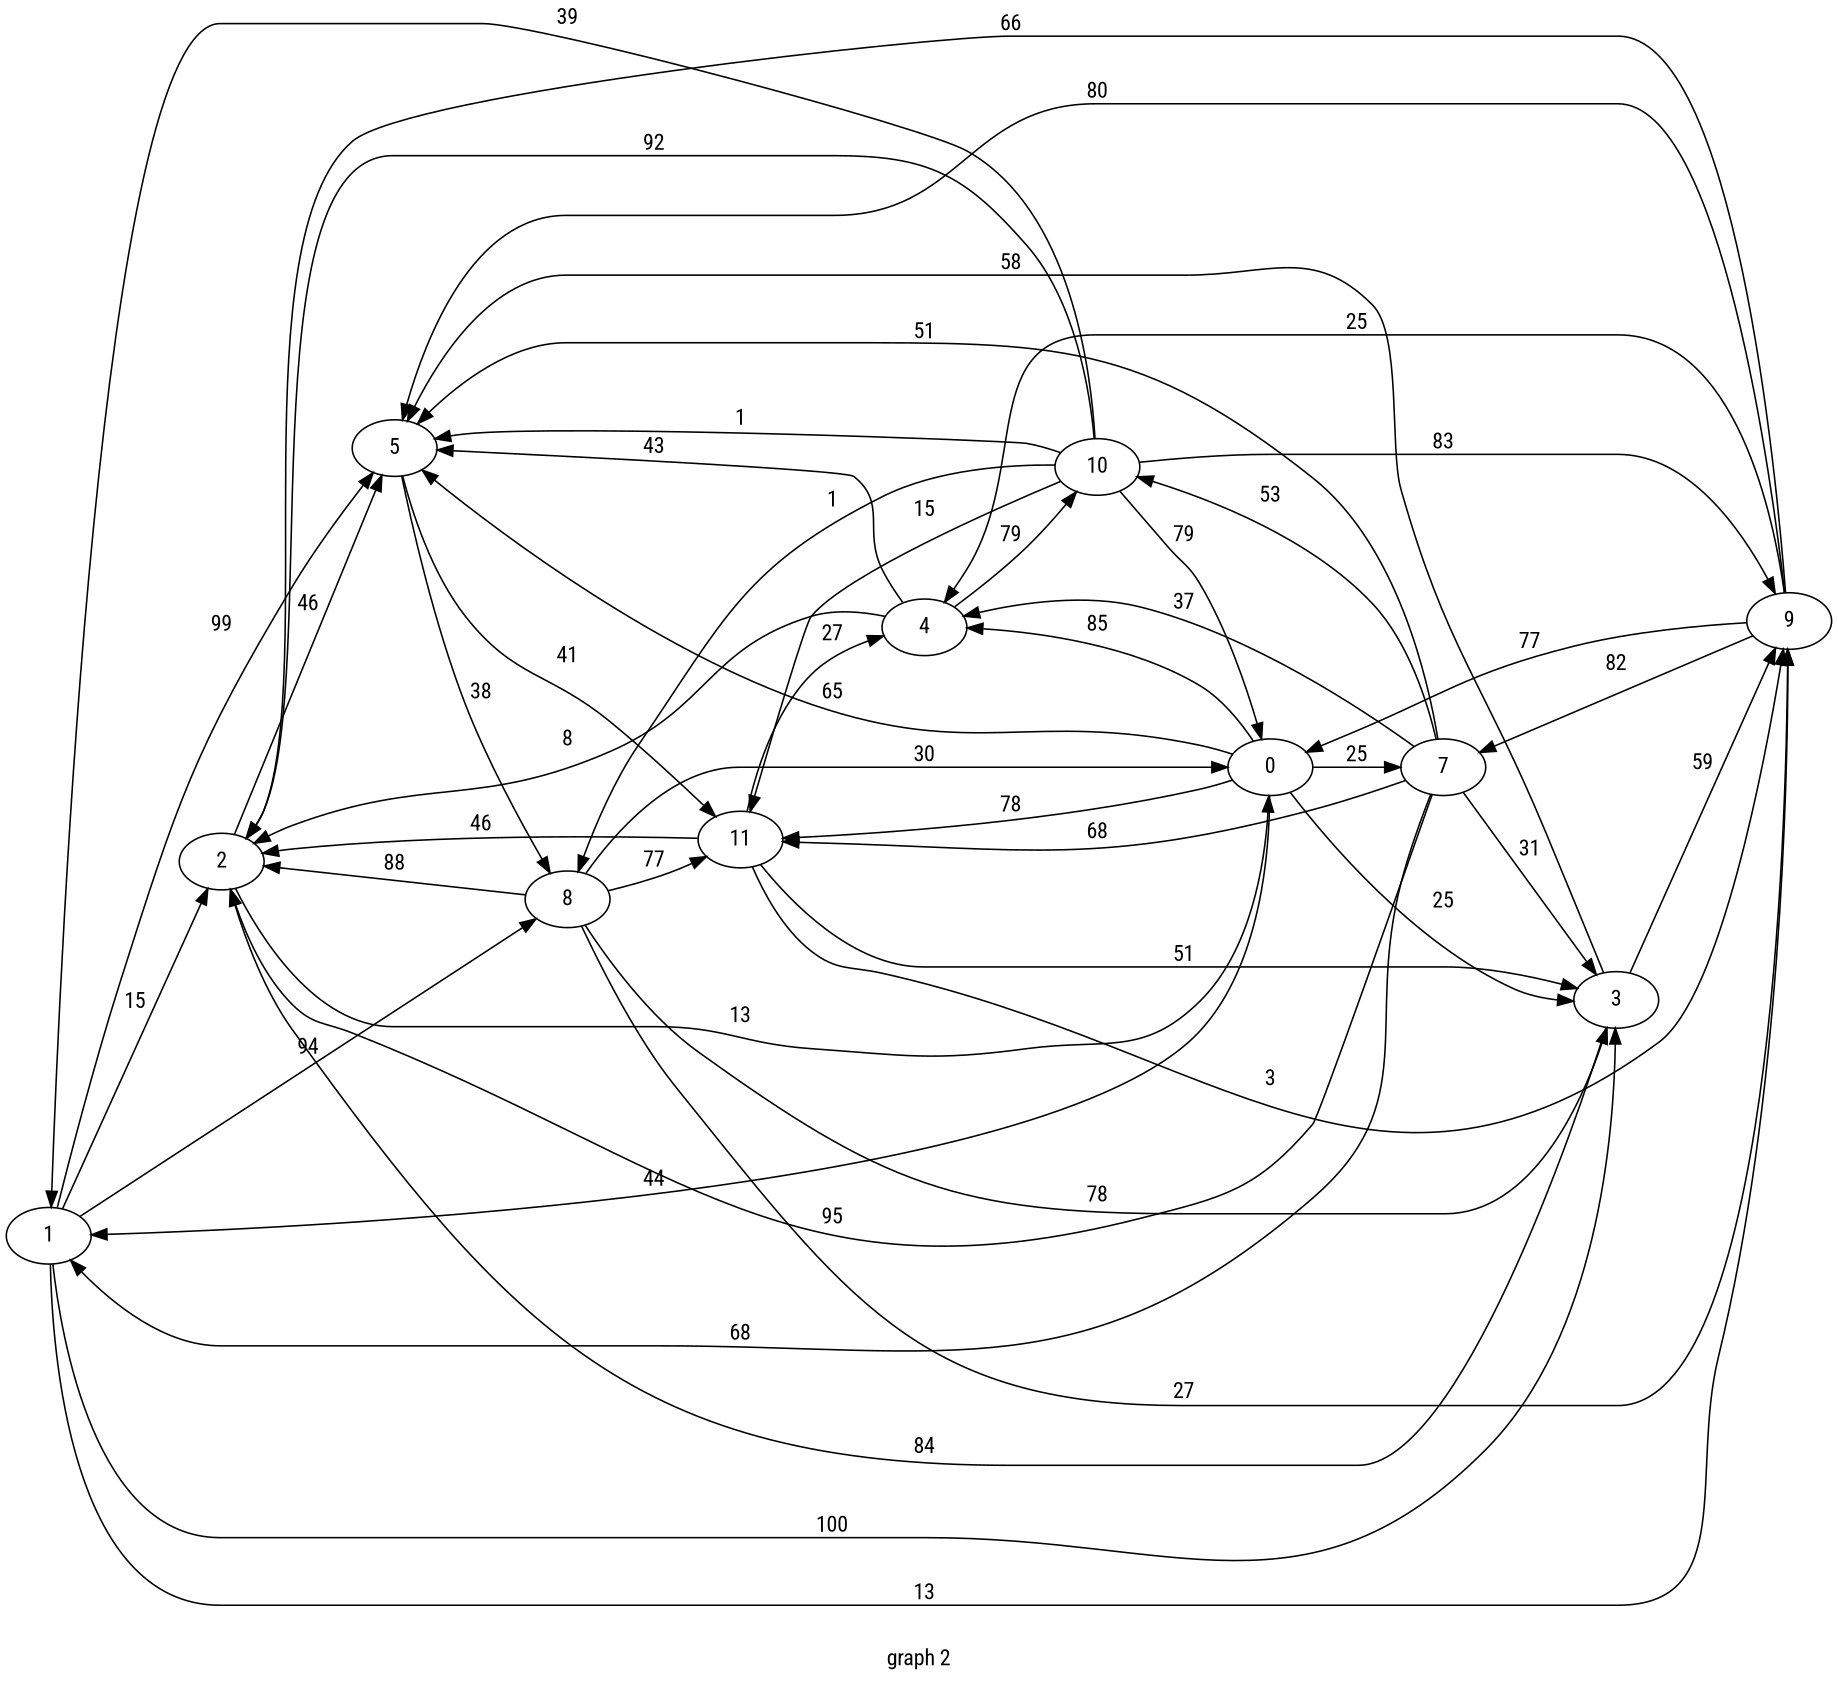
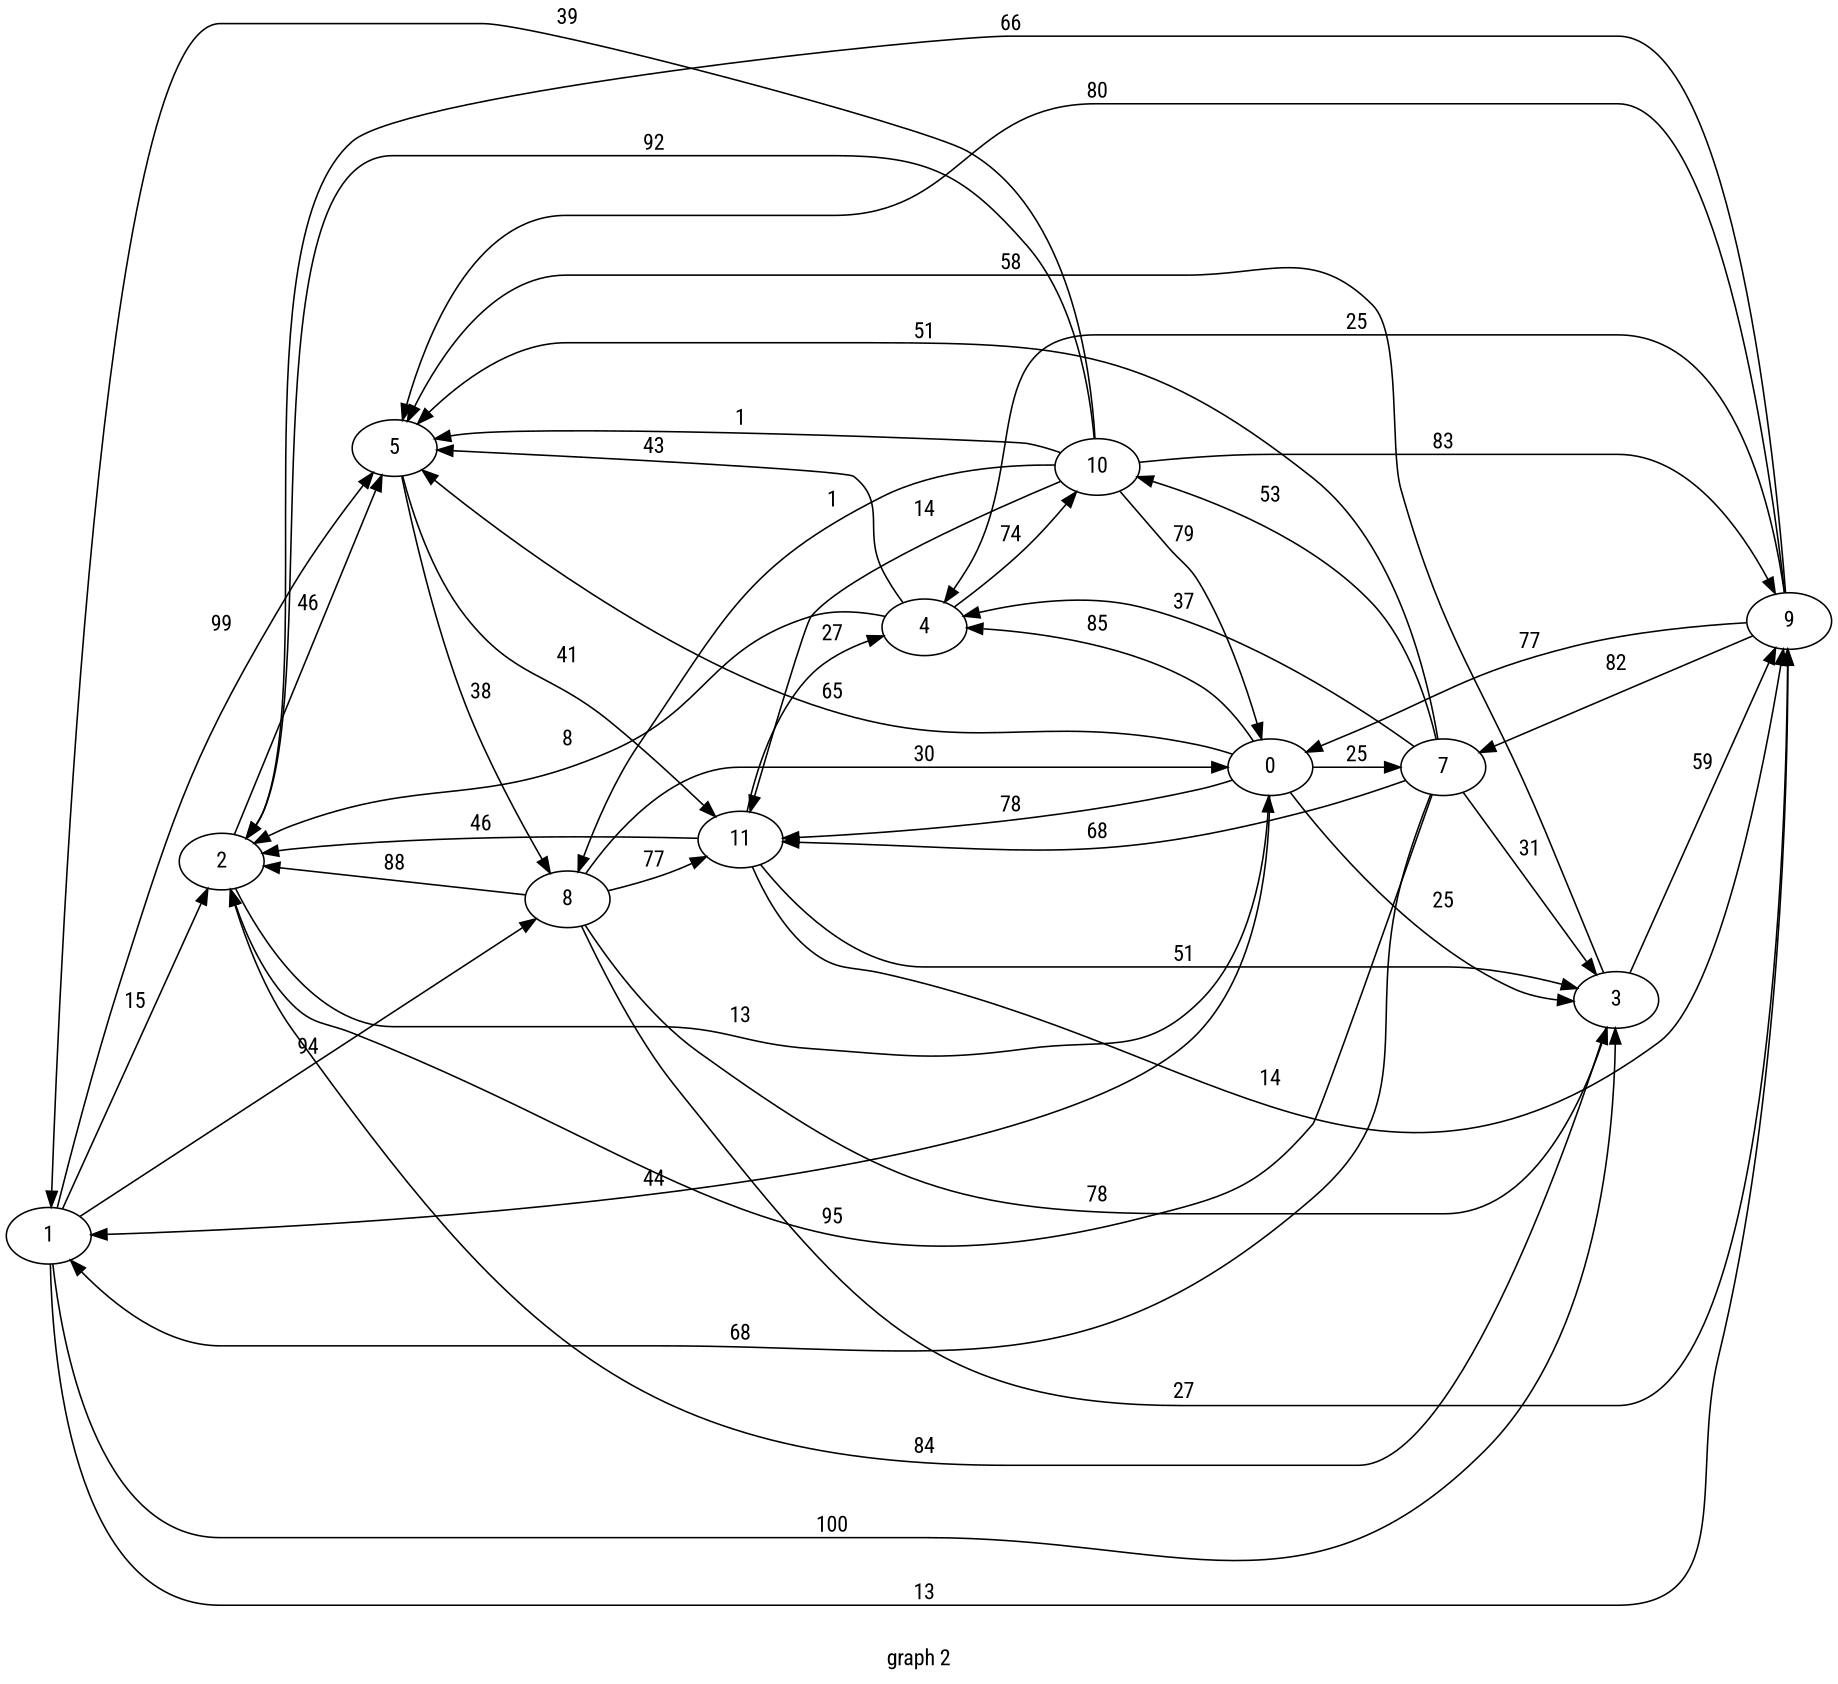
(924, 510) -> (924, 510)
(1011, 535) -> (1011, 535)
(1270, 1079) -> (1270, 1079)
